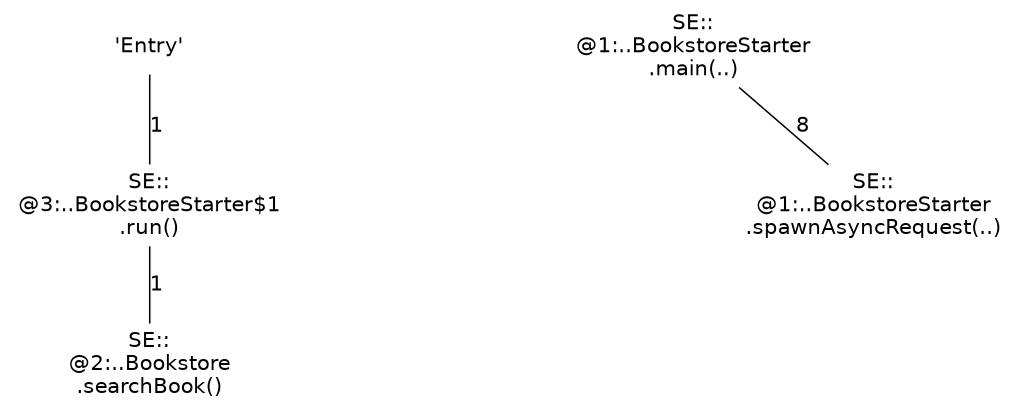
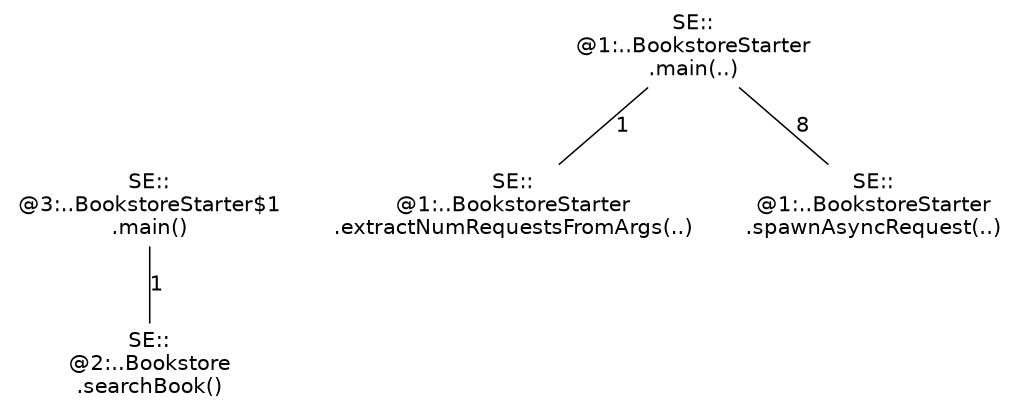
(150, 47) -> none
(150, 205) -> (150, 205)
none -> (513, 205)
